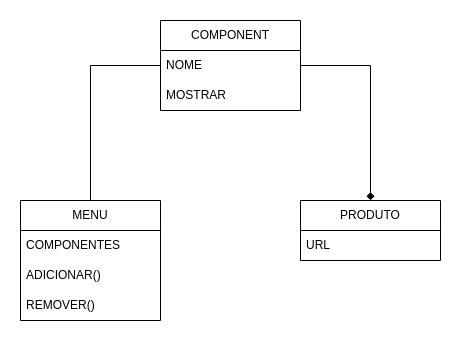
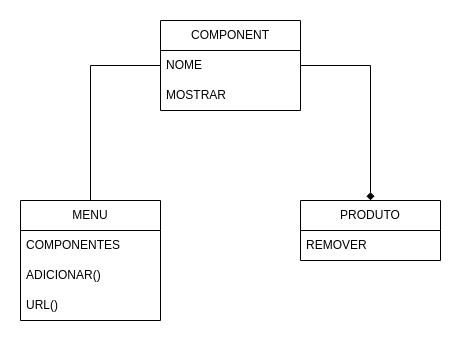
(317, 246) -> (330, 246)
(57, 306) -> (43, 306)
